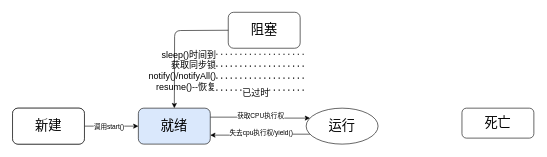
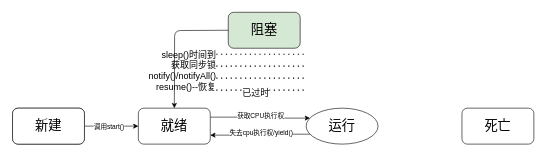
(264, 30) -> (264, 30)
(498, 123) -> (498, 126)
(174, 126) -> (174, 126)
